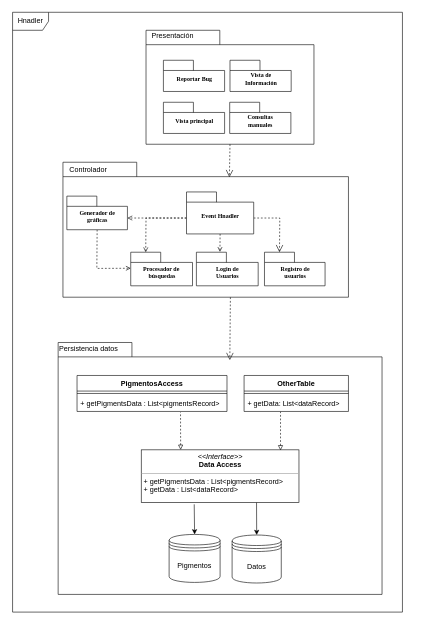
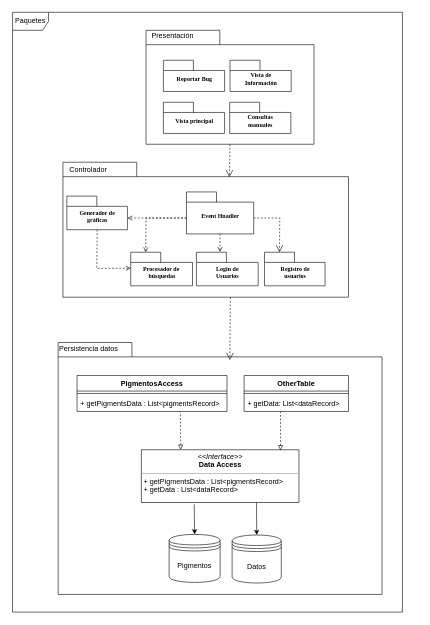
(30, 21) -> (30, 21)
